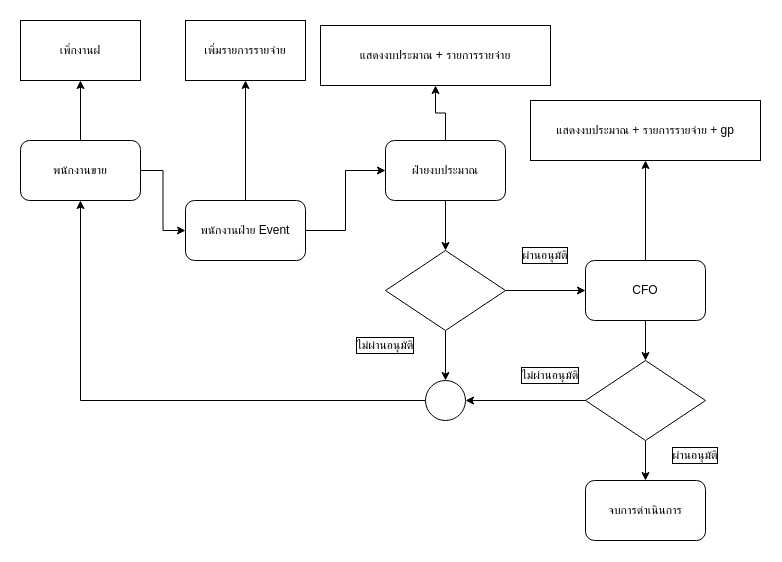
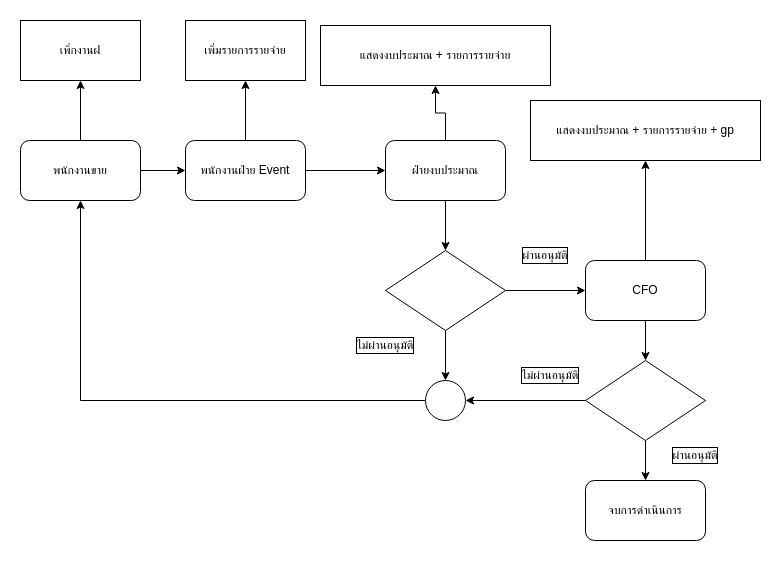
(246, 231) -> (246, 171)
